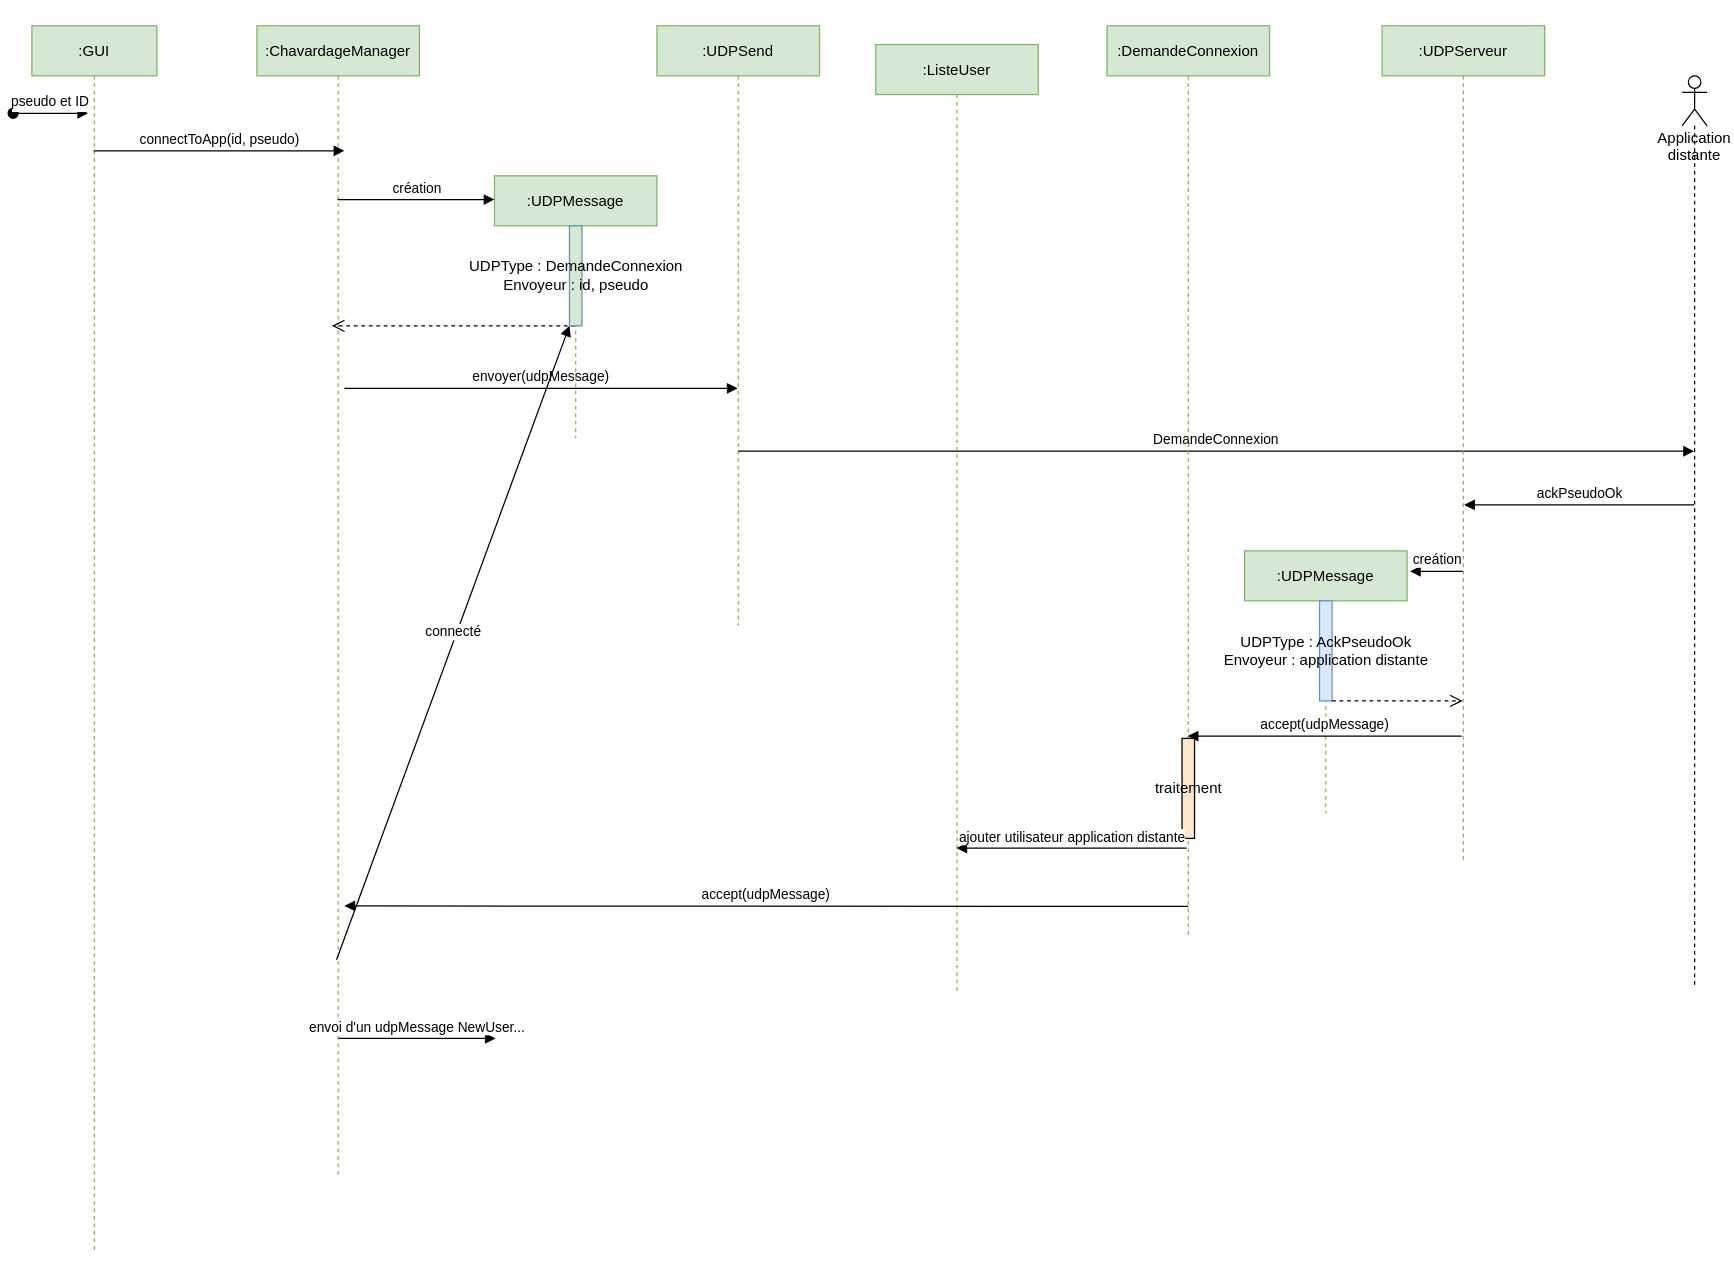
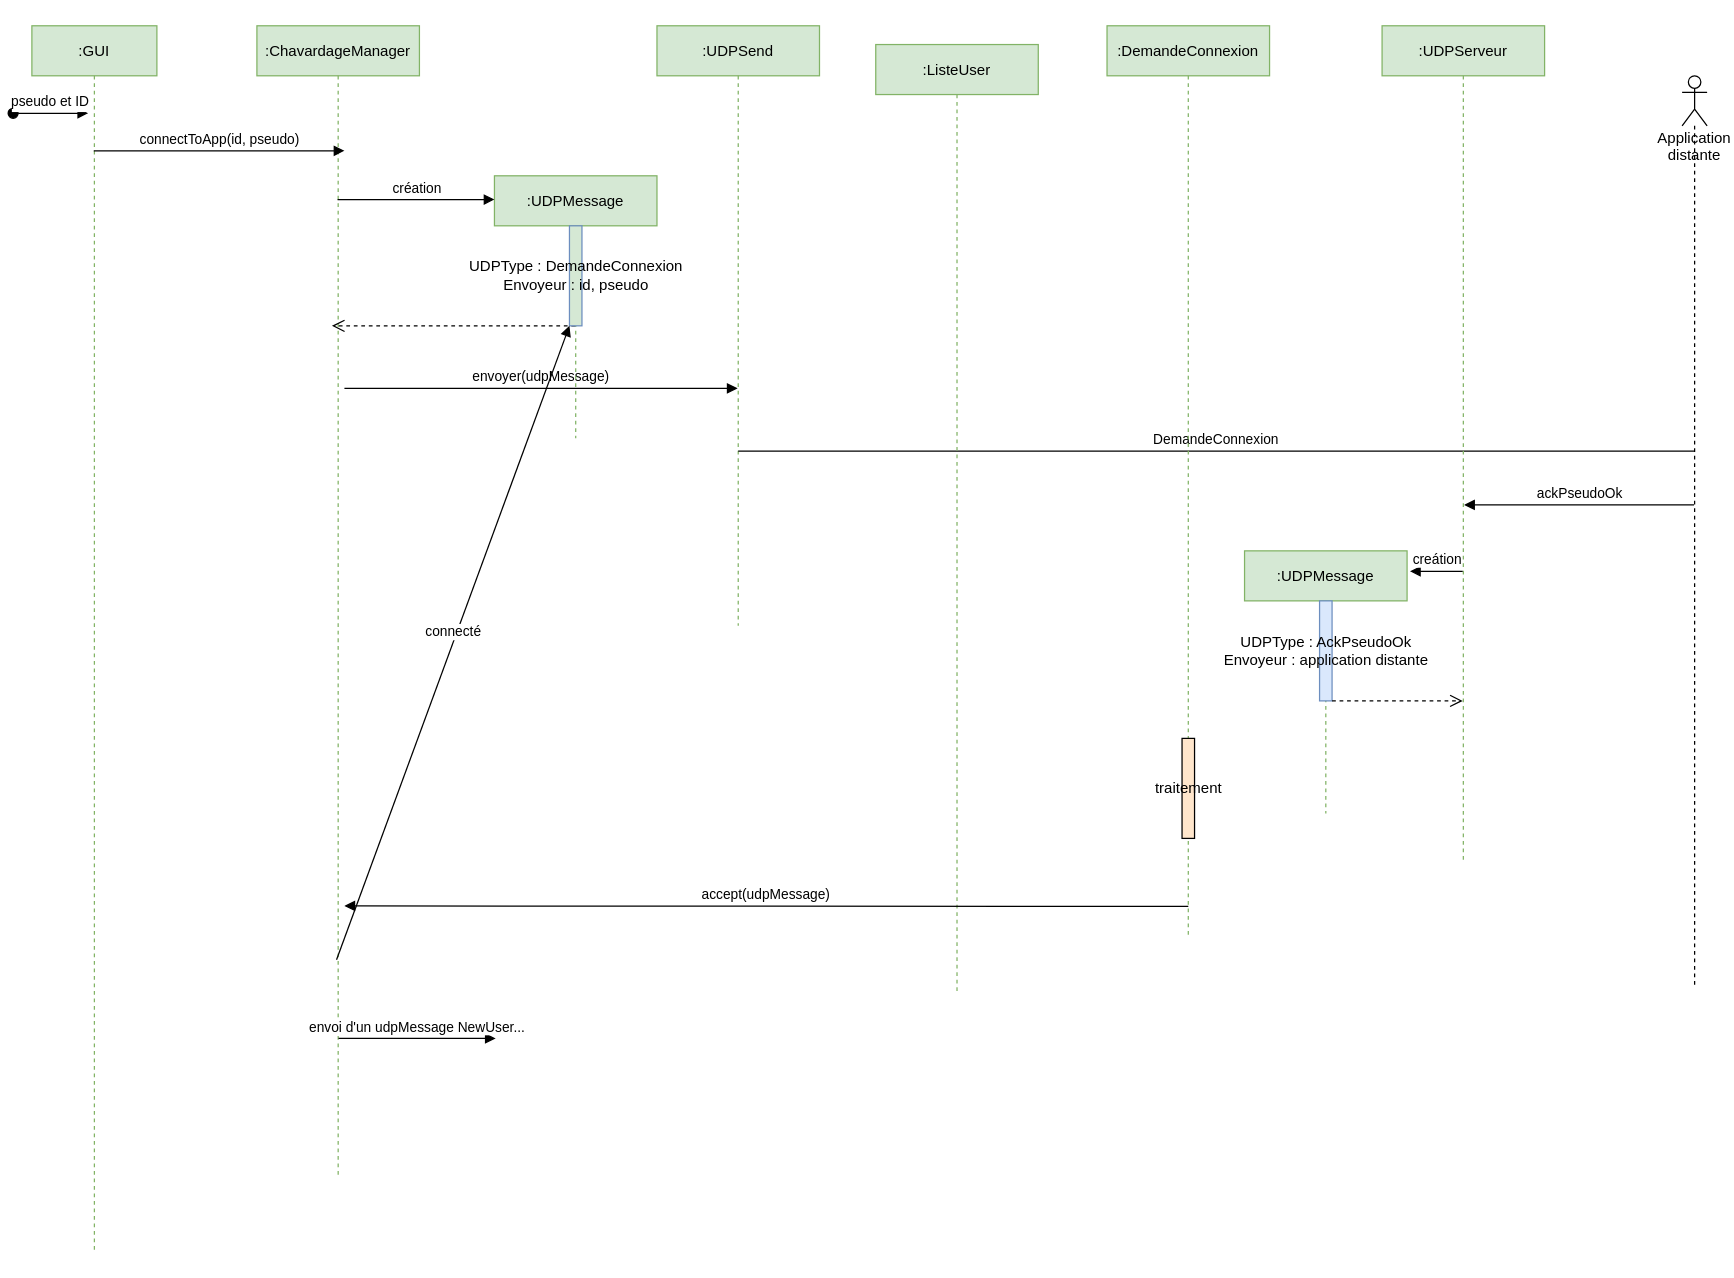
(1682, 451) -> (1686, 451)
(1329, 736) -> none
(1076, 848) -> none
